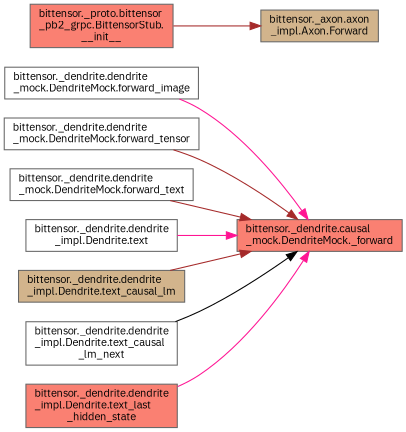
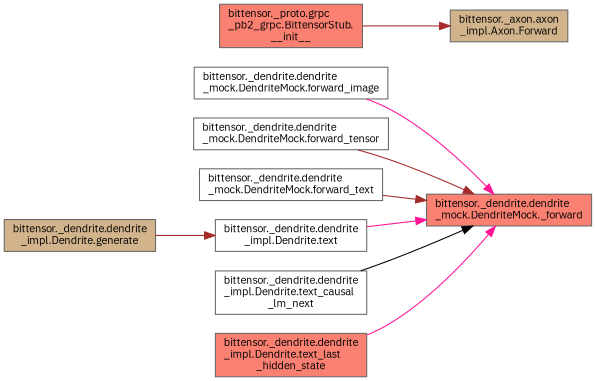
(102, 26) -> (291, 26)
none -> (80, 235)
(320, 235) -> (509, 210)
(102, 286) -> none
